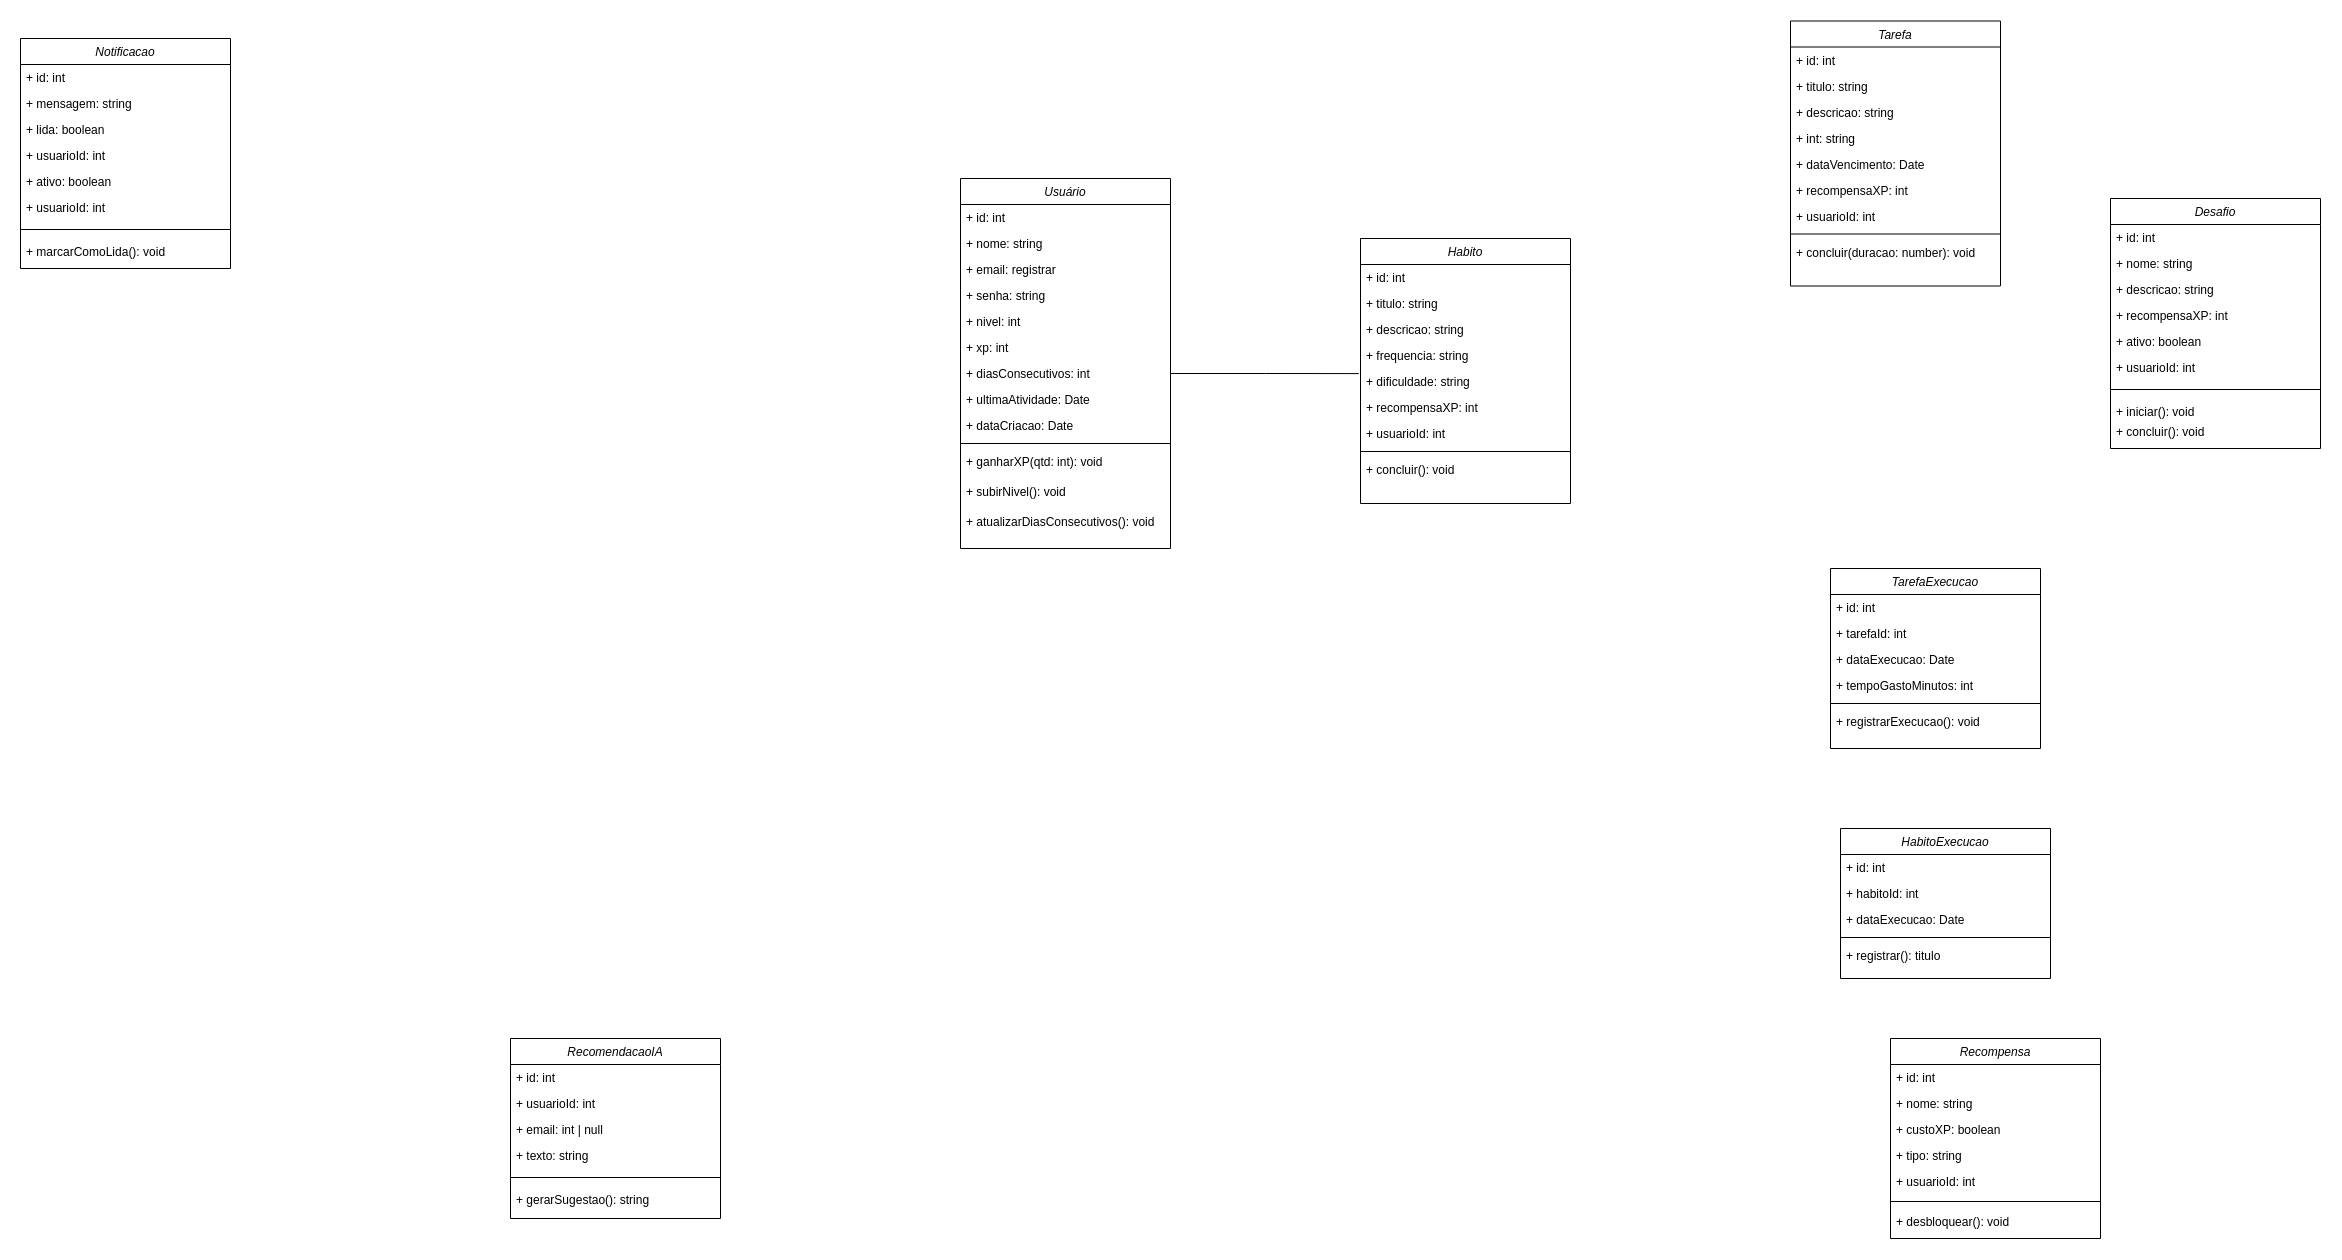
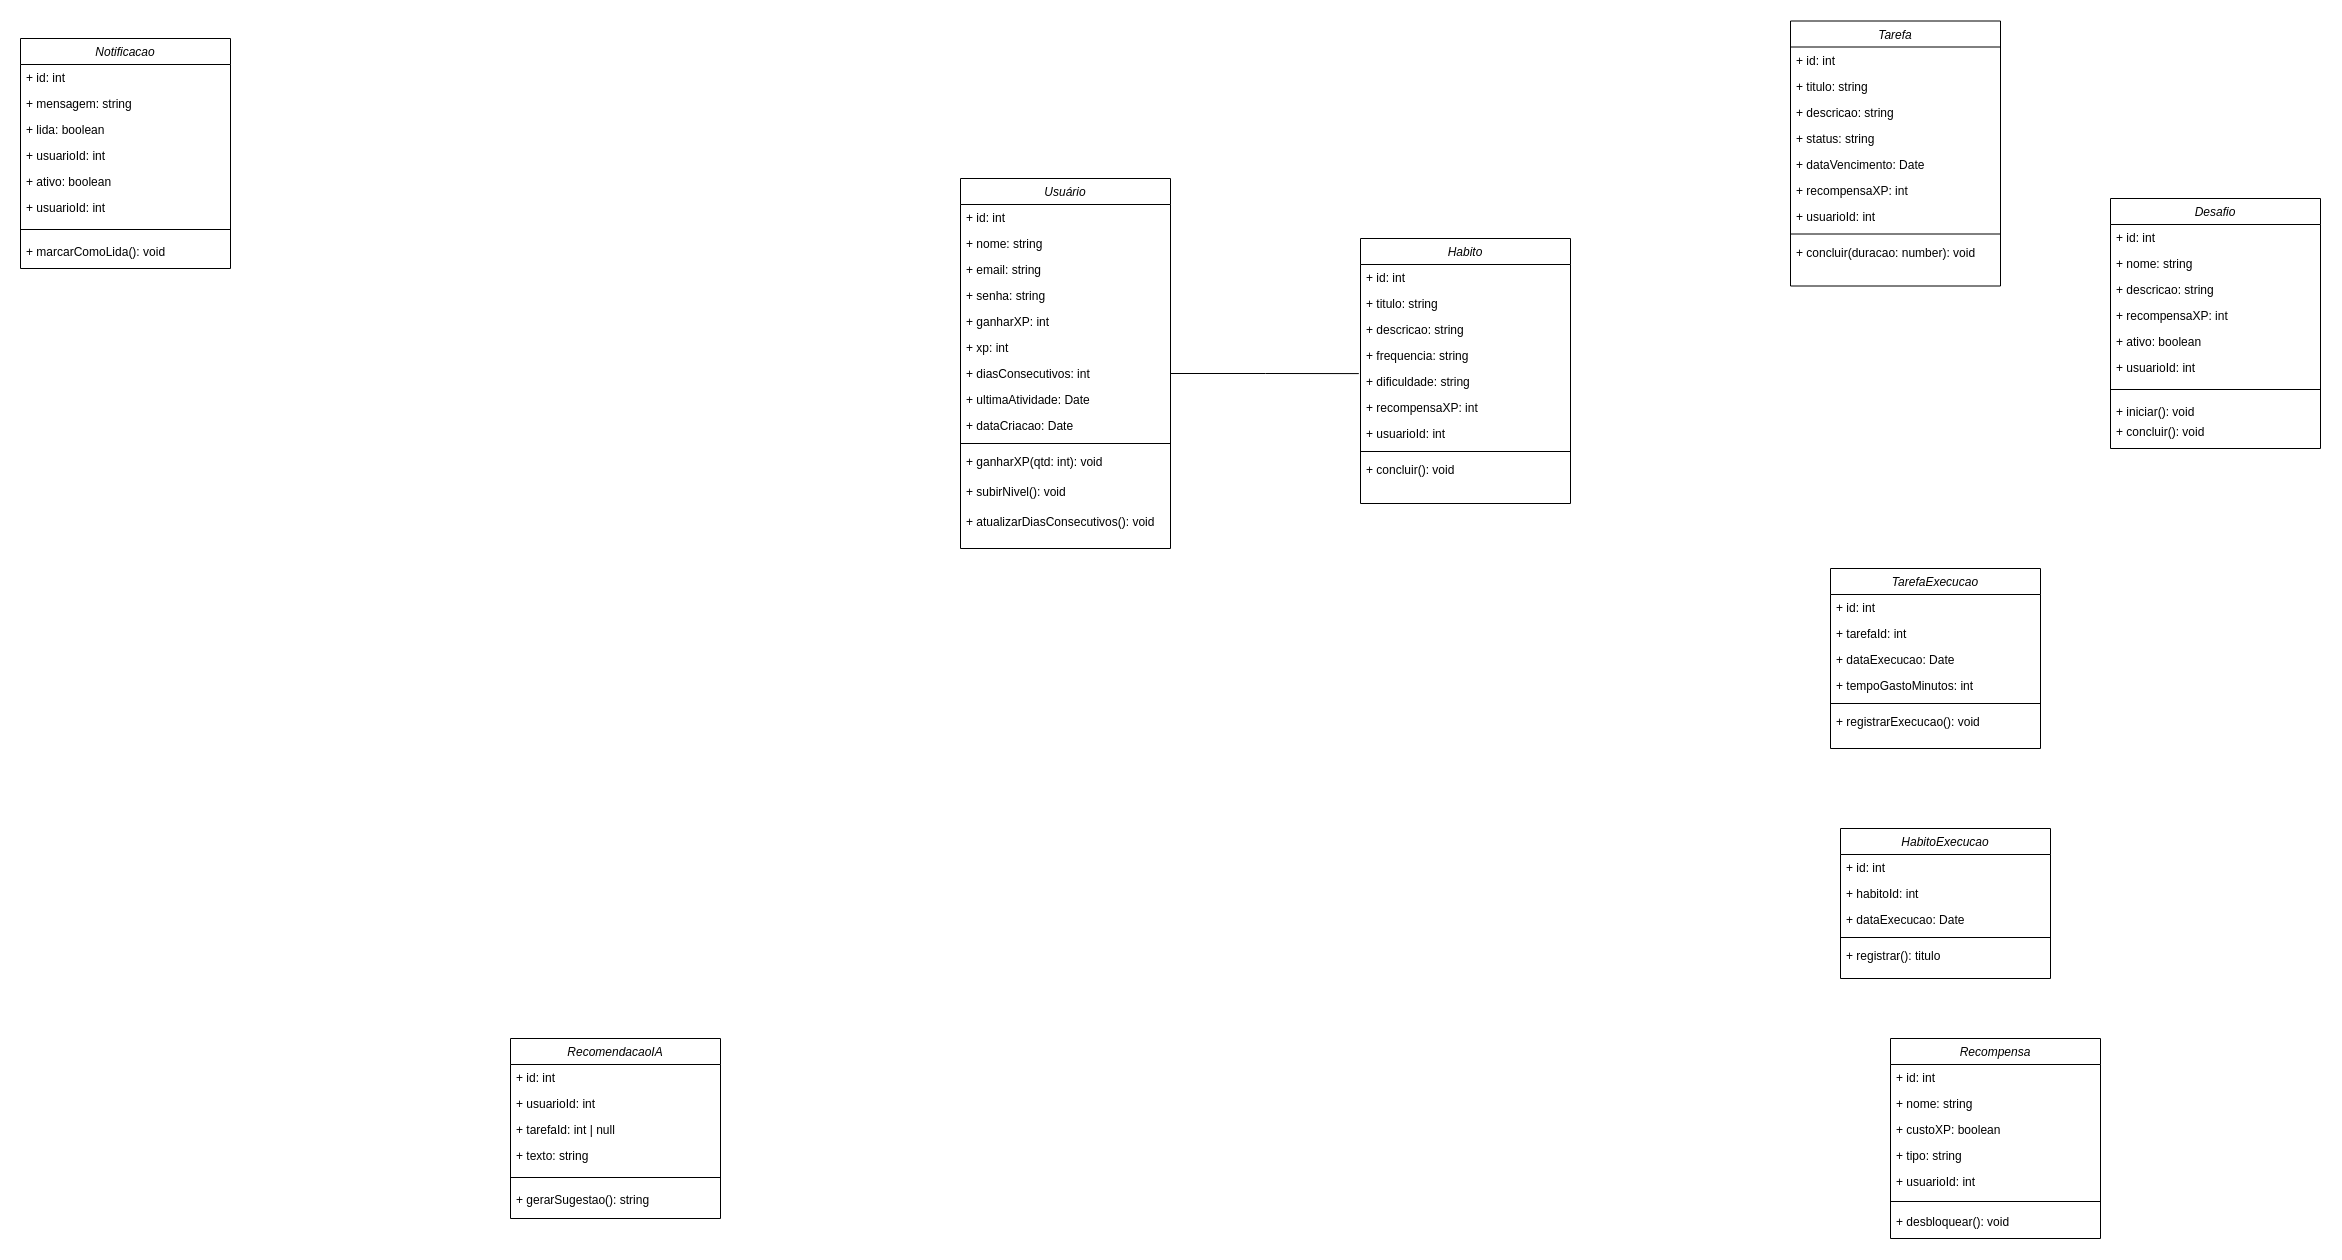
(1832, 139) -> (1844, 139)
(1017, 270) -> (1007, 270)
(997, 322) -> (1010, 322)
(563, 1130) -> (576, 1130)
